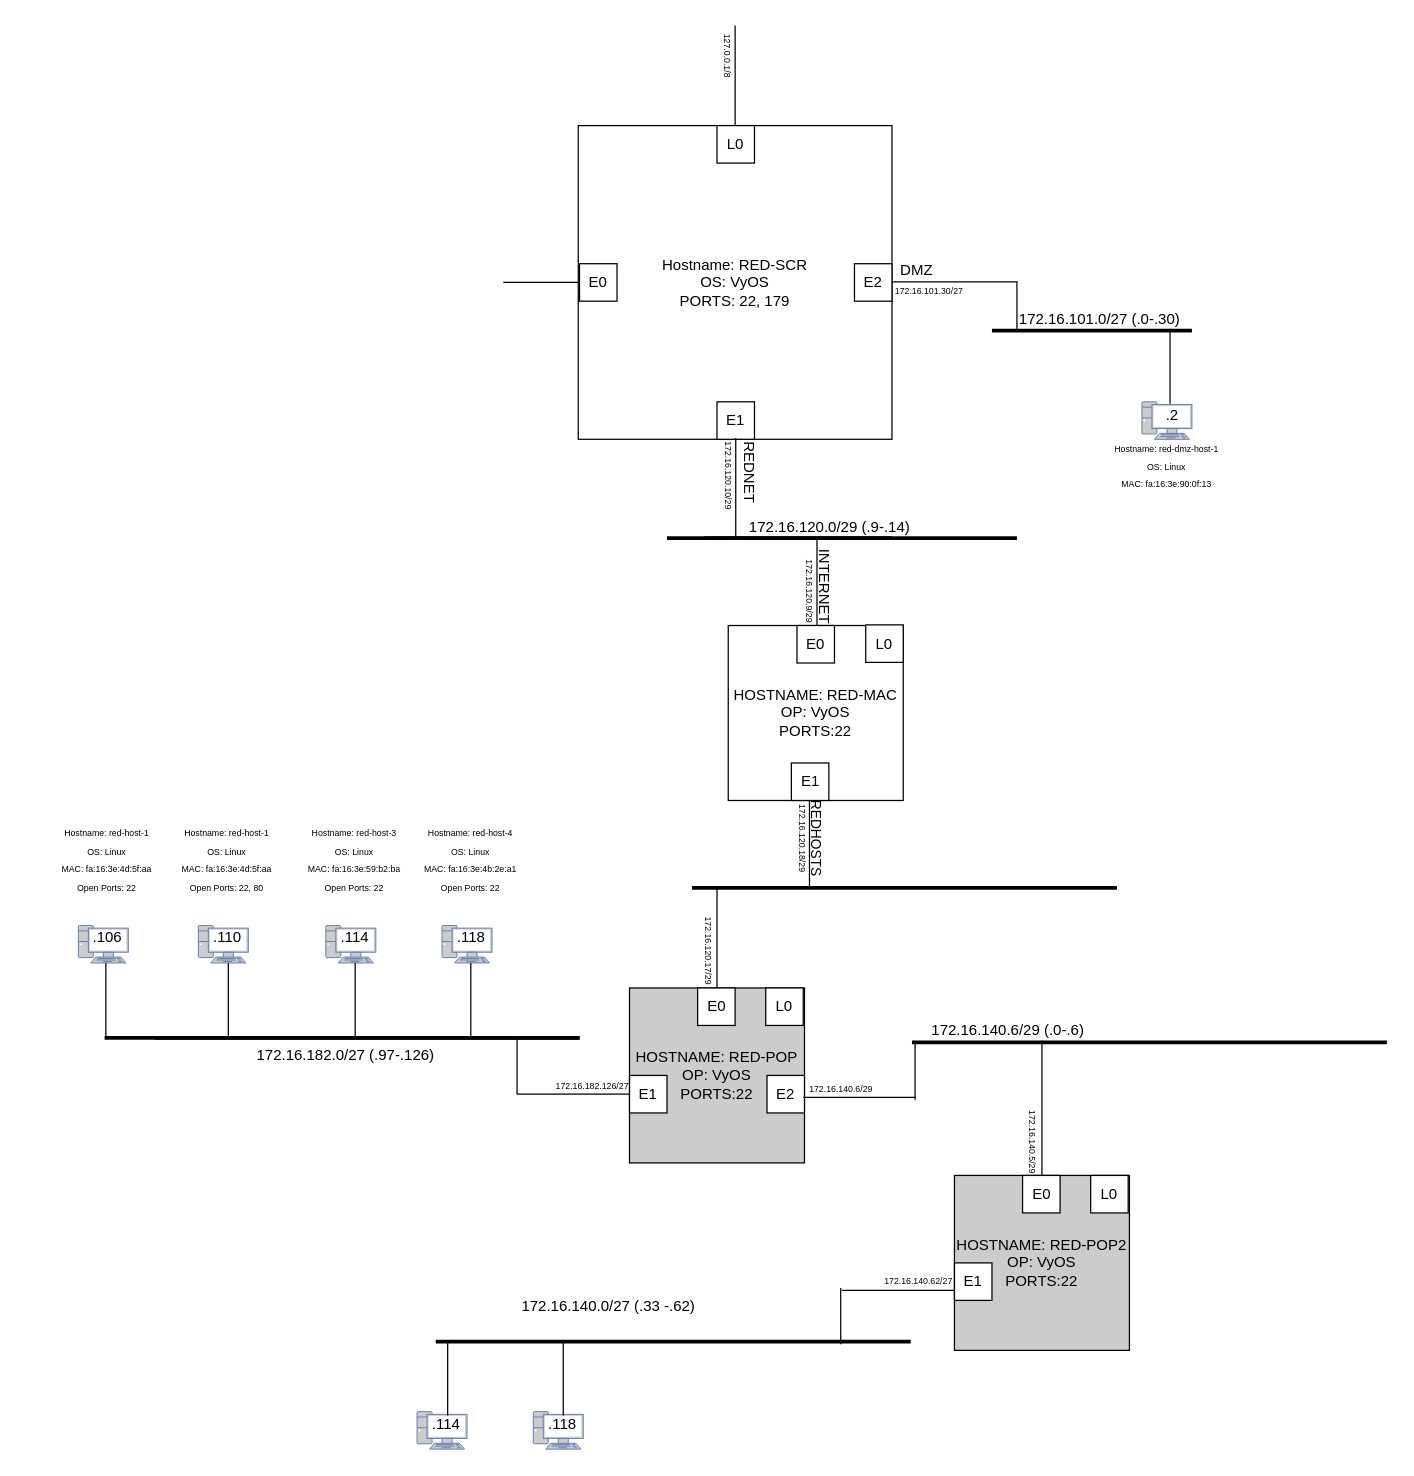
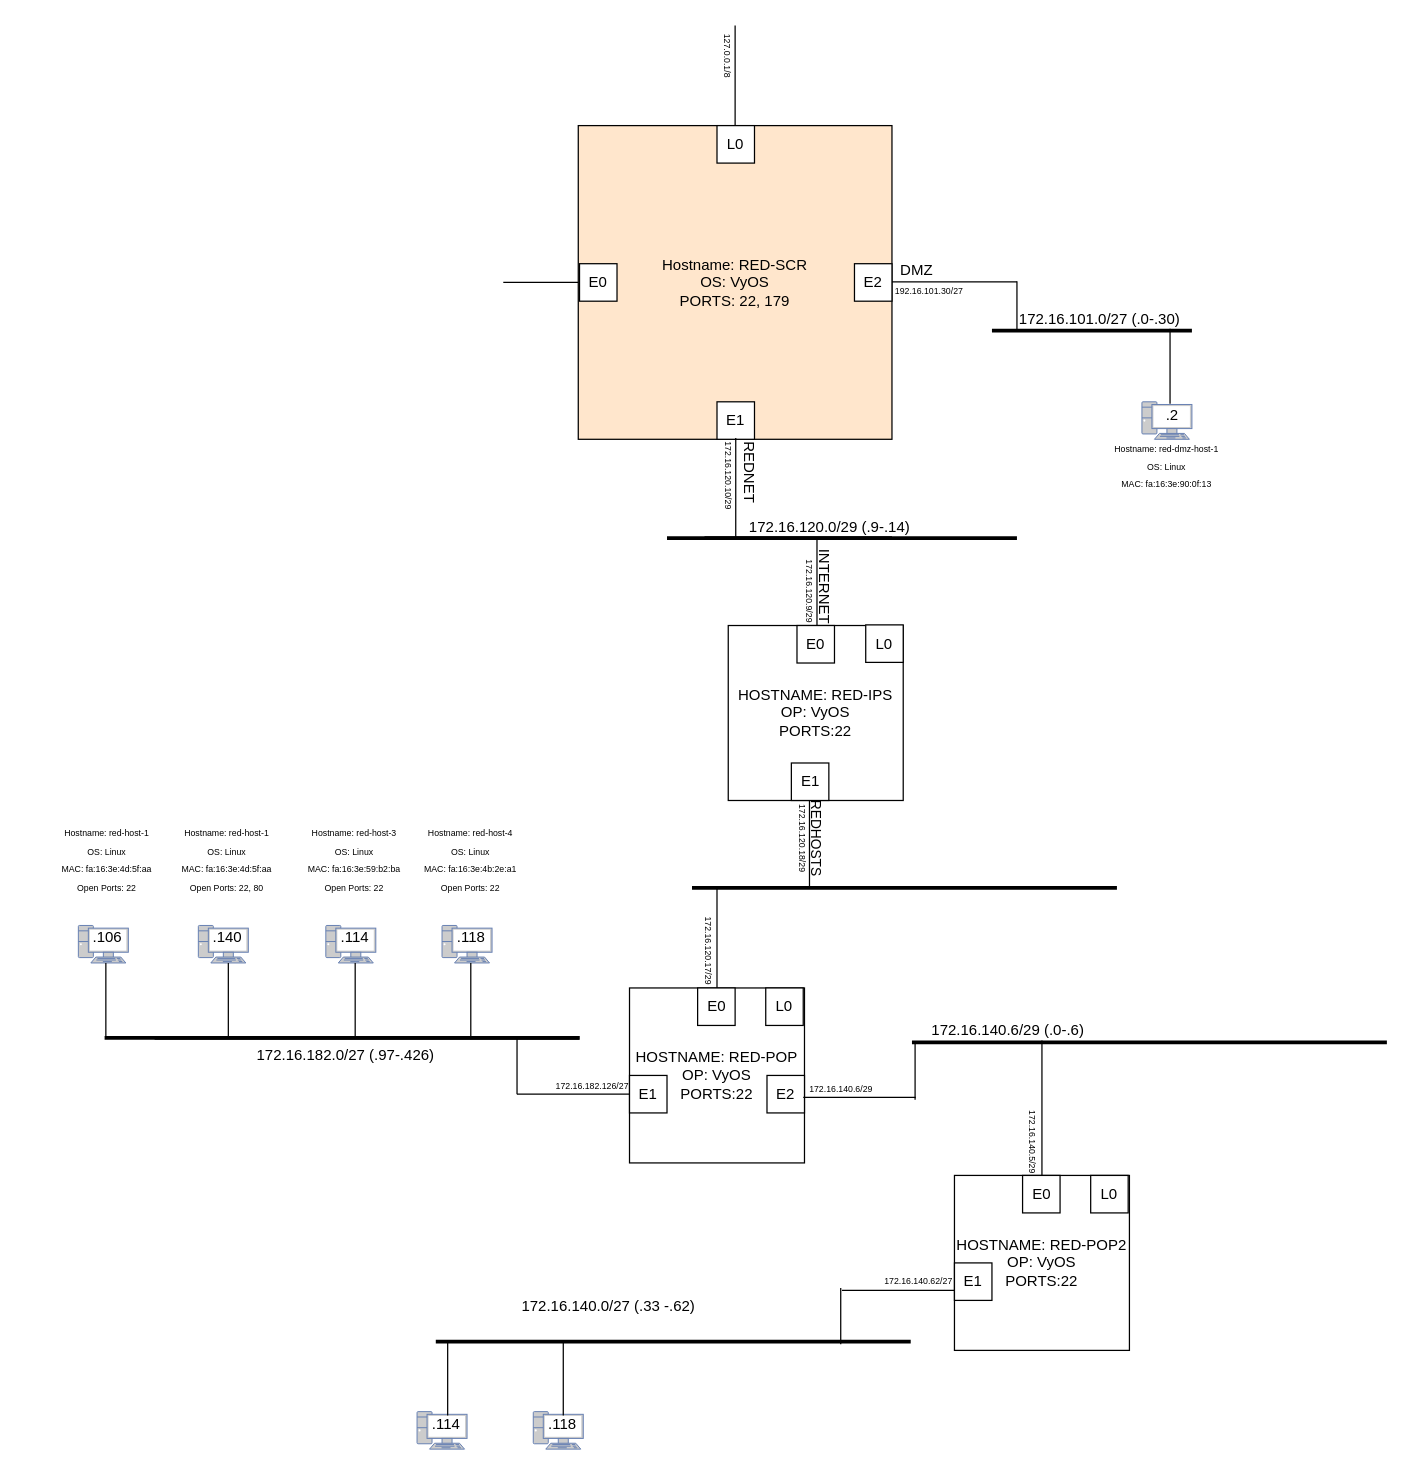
(735, 283) -> (735, 283)
(929, 289) -> (929, 289)
(816, 713) -> (816, 713)
(228, 938) -> (228, 938)
(354, 1056) -> (354, 1056)
(717, 1076) -> (717, 1076)
(1042, 1263) -> (1042, 1263)
